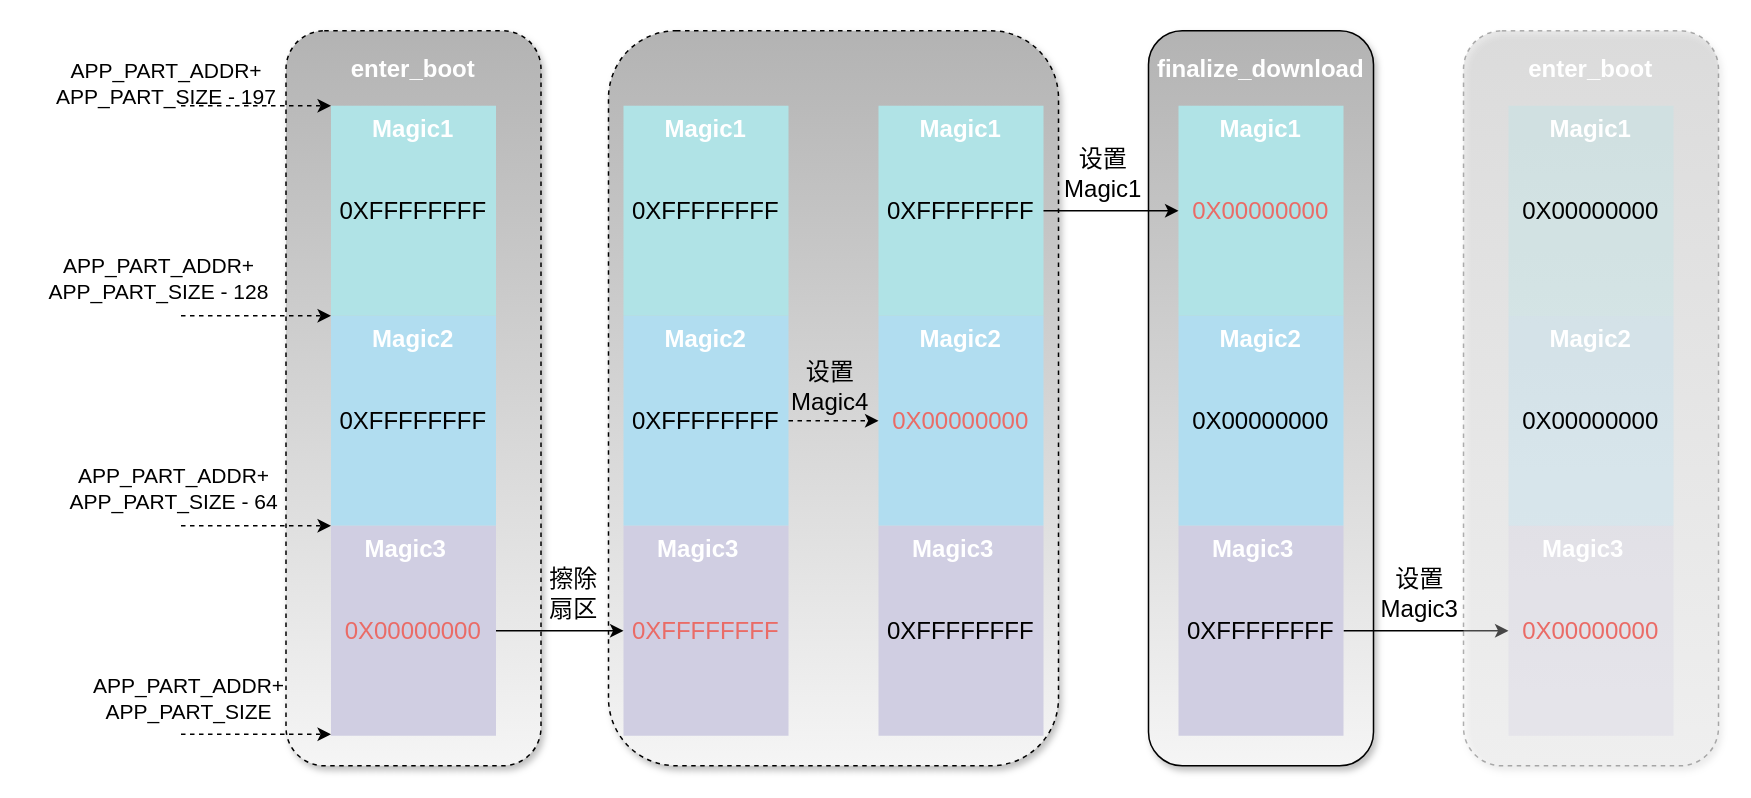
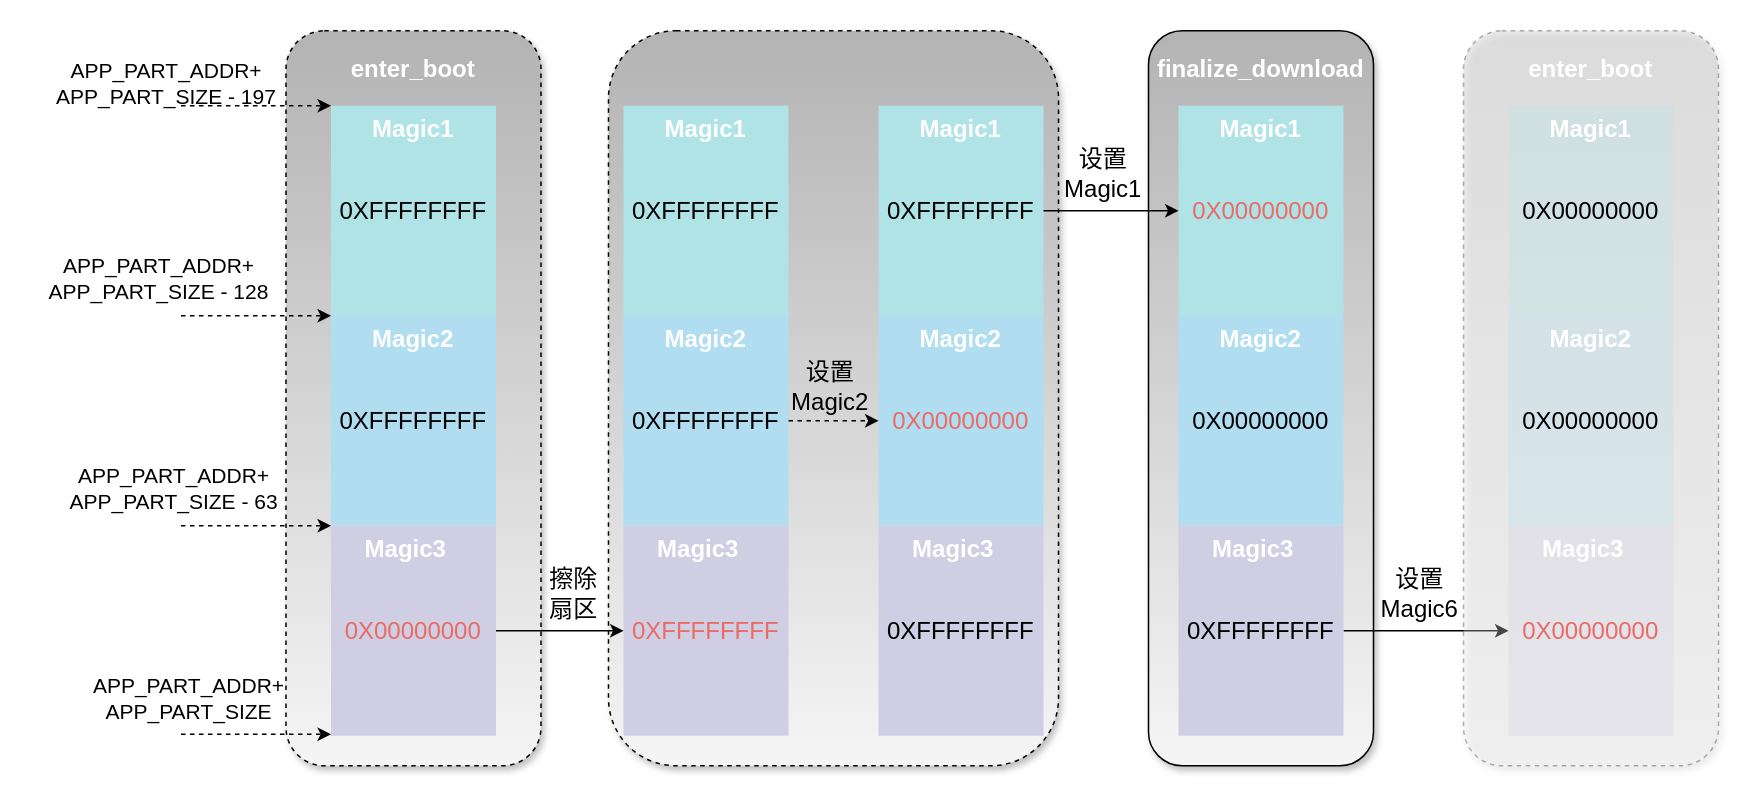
(830, 386) -> (830, 386)
(174, 488) -> (174, 488)
(1420, 593) -> (1420, 593)
